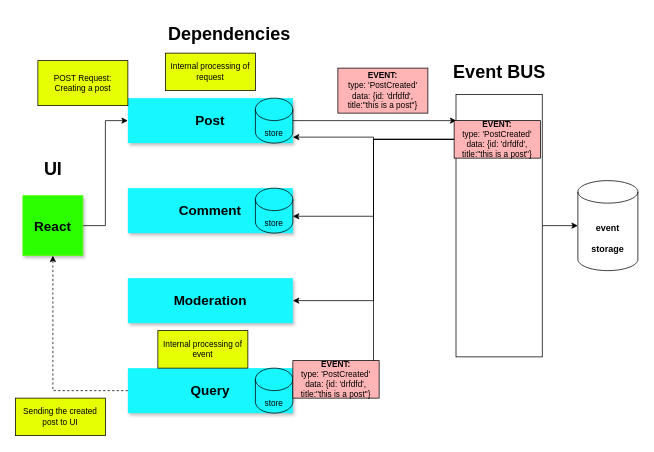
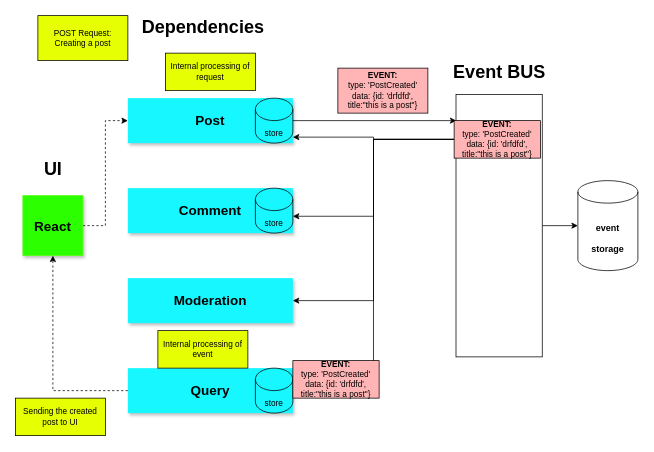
(229, 34) -> (203, 27)
(83, 83) -> (83, 38)
(105, 175) -> (105, 175)
